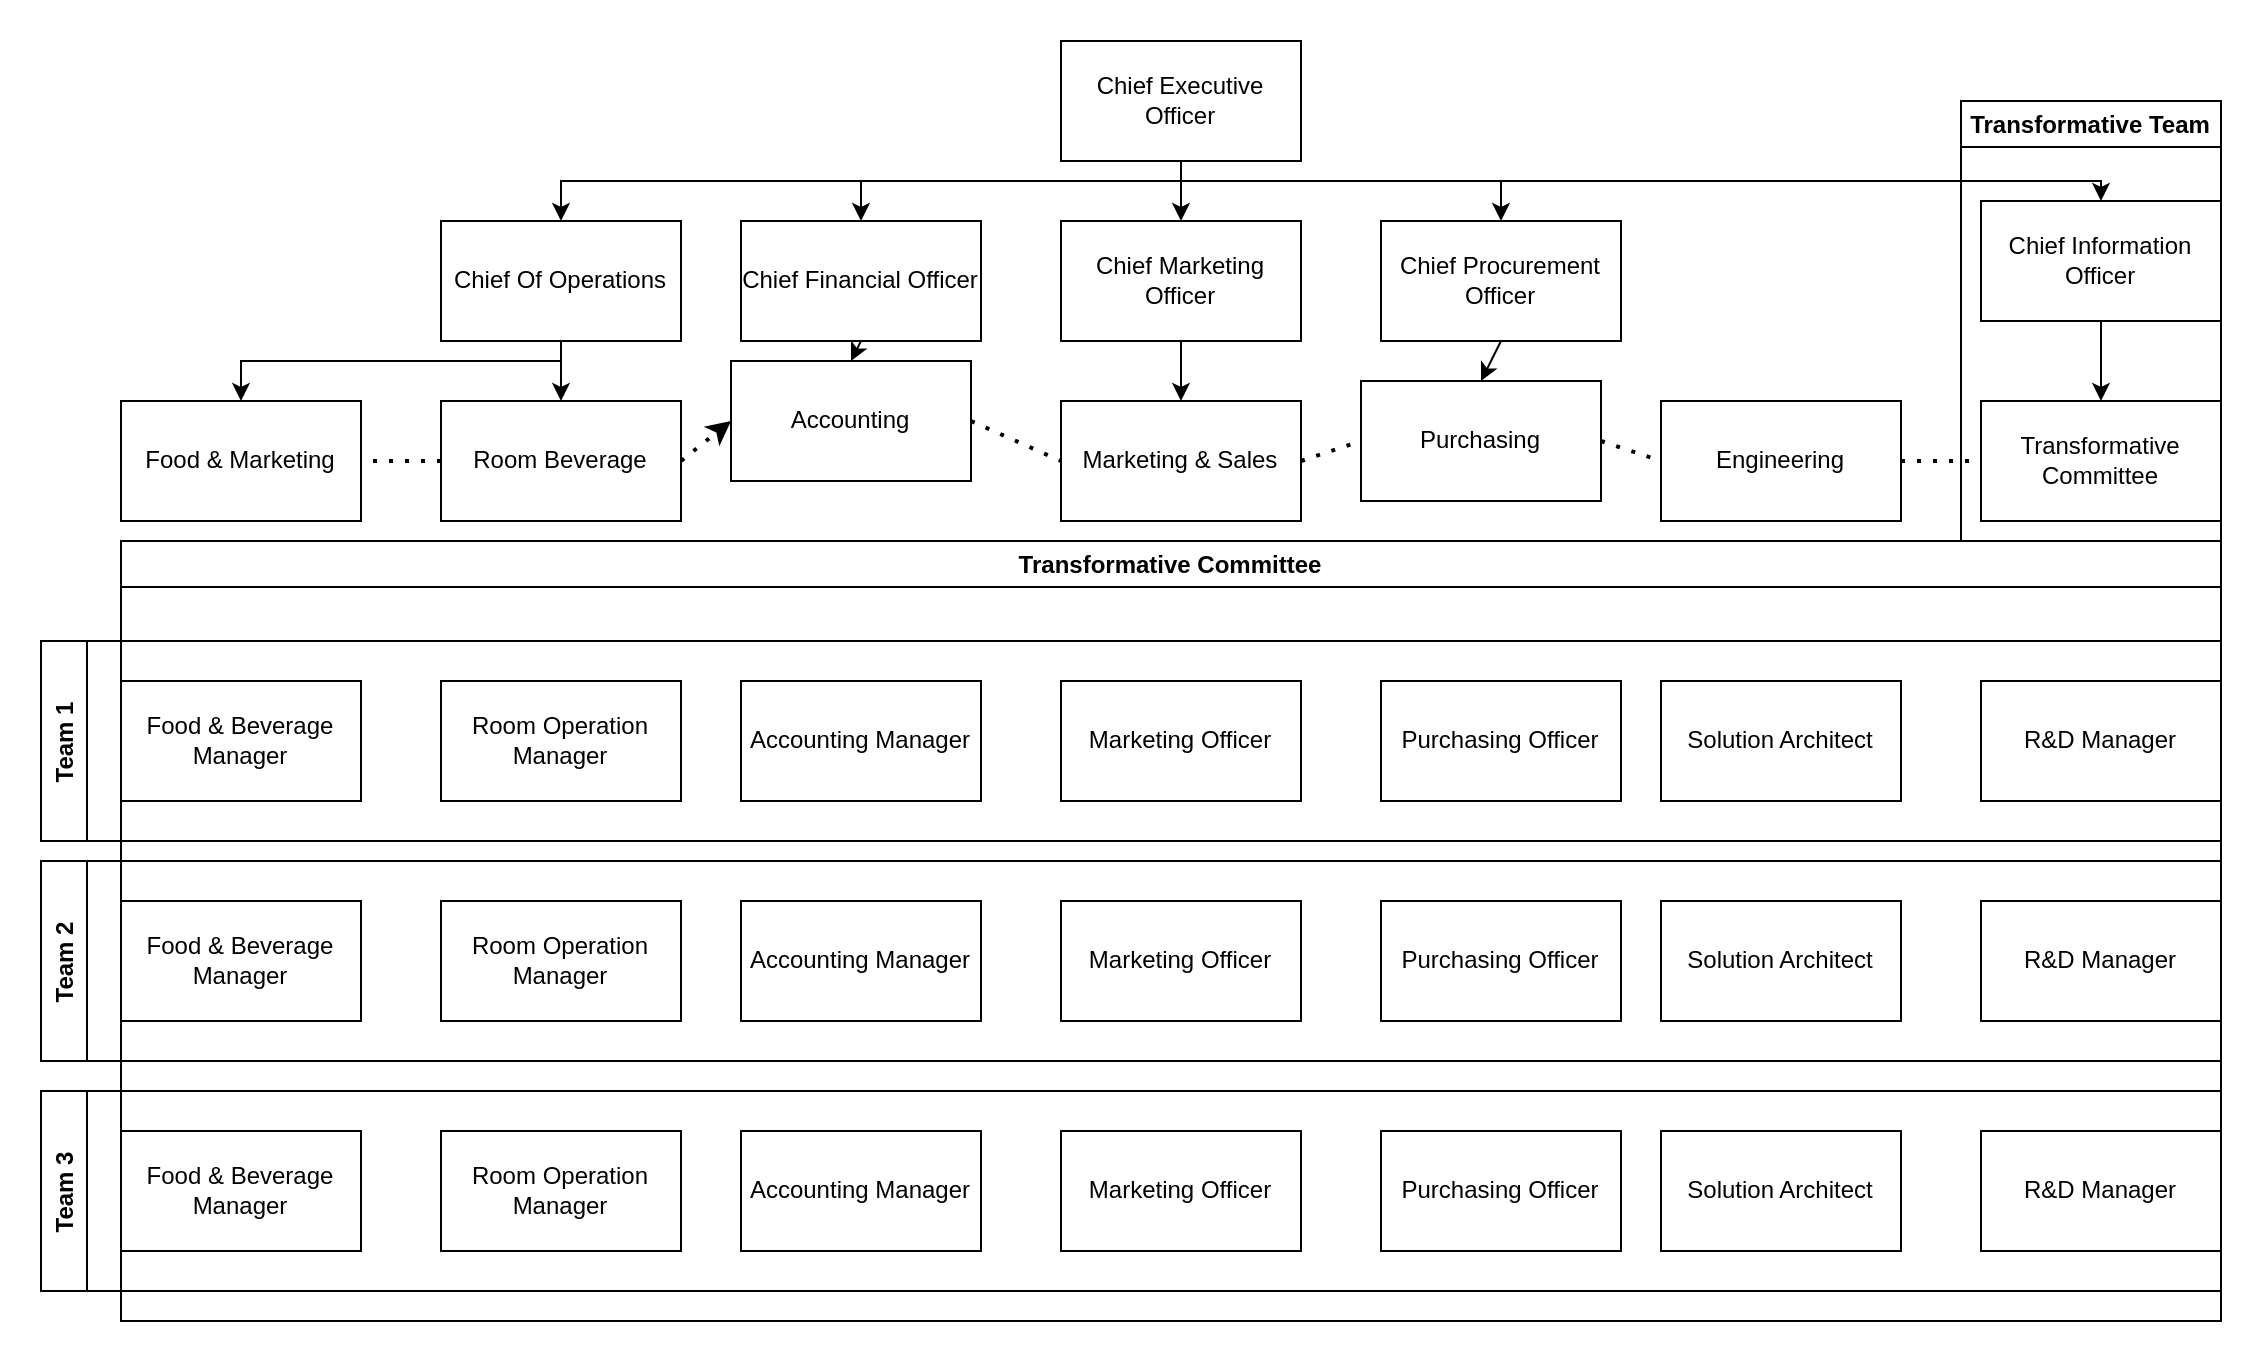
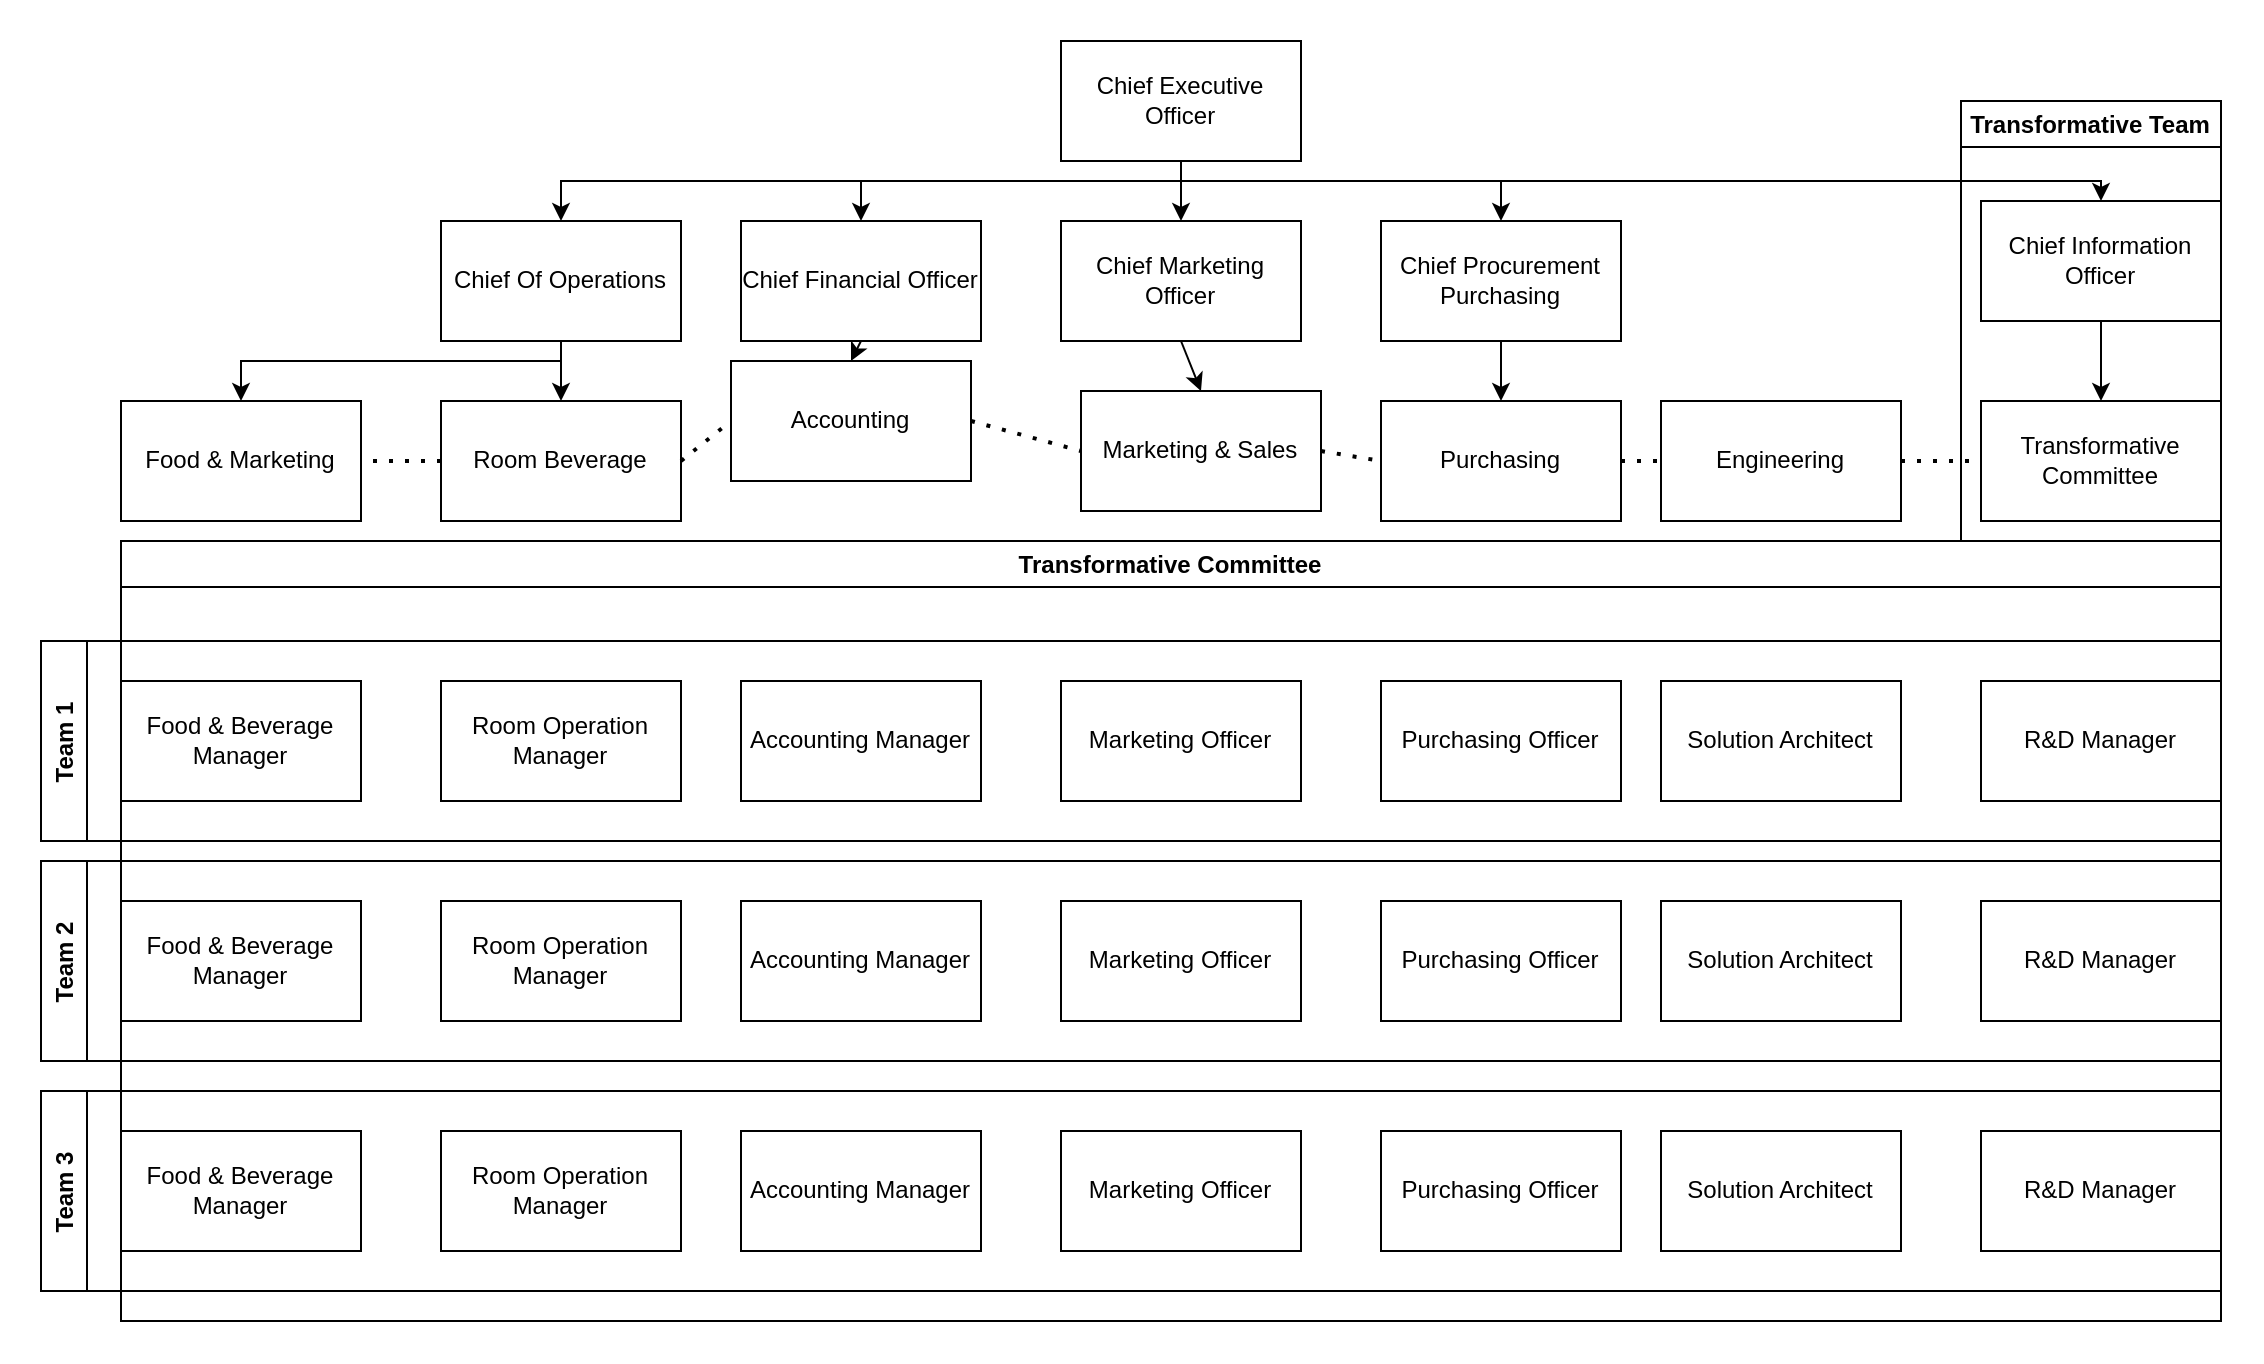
(1501, 281) -> (1501, 281)
(716, 433) -> (722, 428)
(1481, 441) -> (1501, 461)
(1181, 461) -> (1201, 451)
